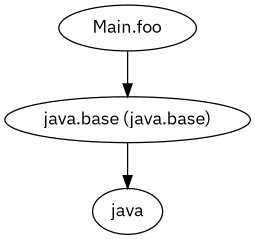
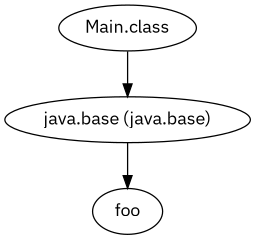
(128, 28) -> (128, 28)
(128, 211) -> (128, 211)
